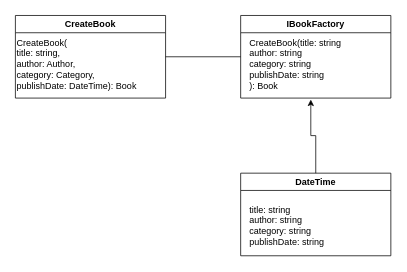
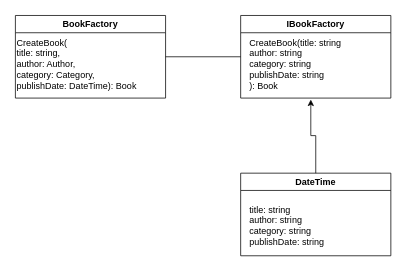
(90, 24) -> (90, 24)
